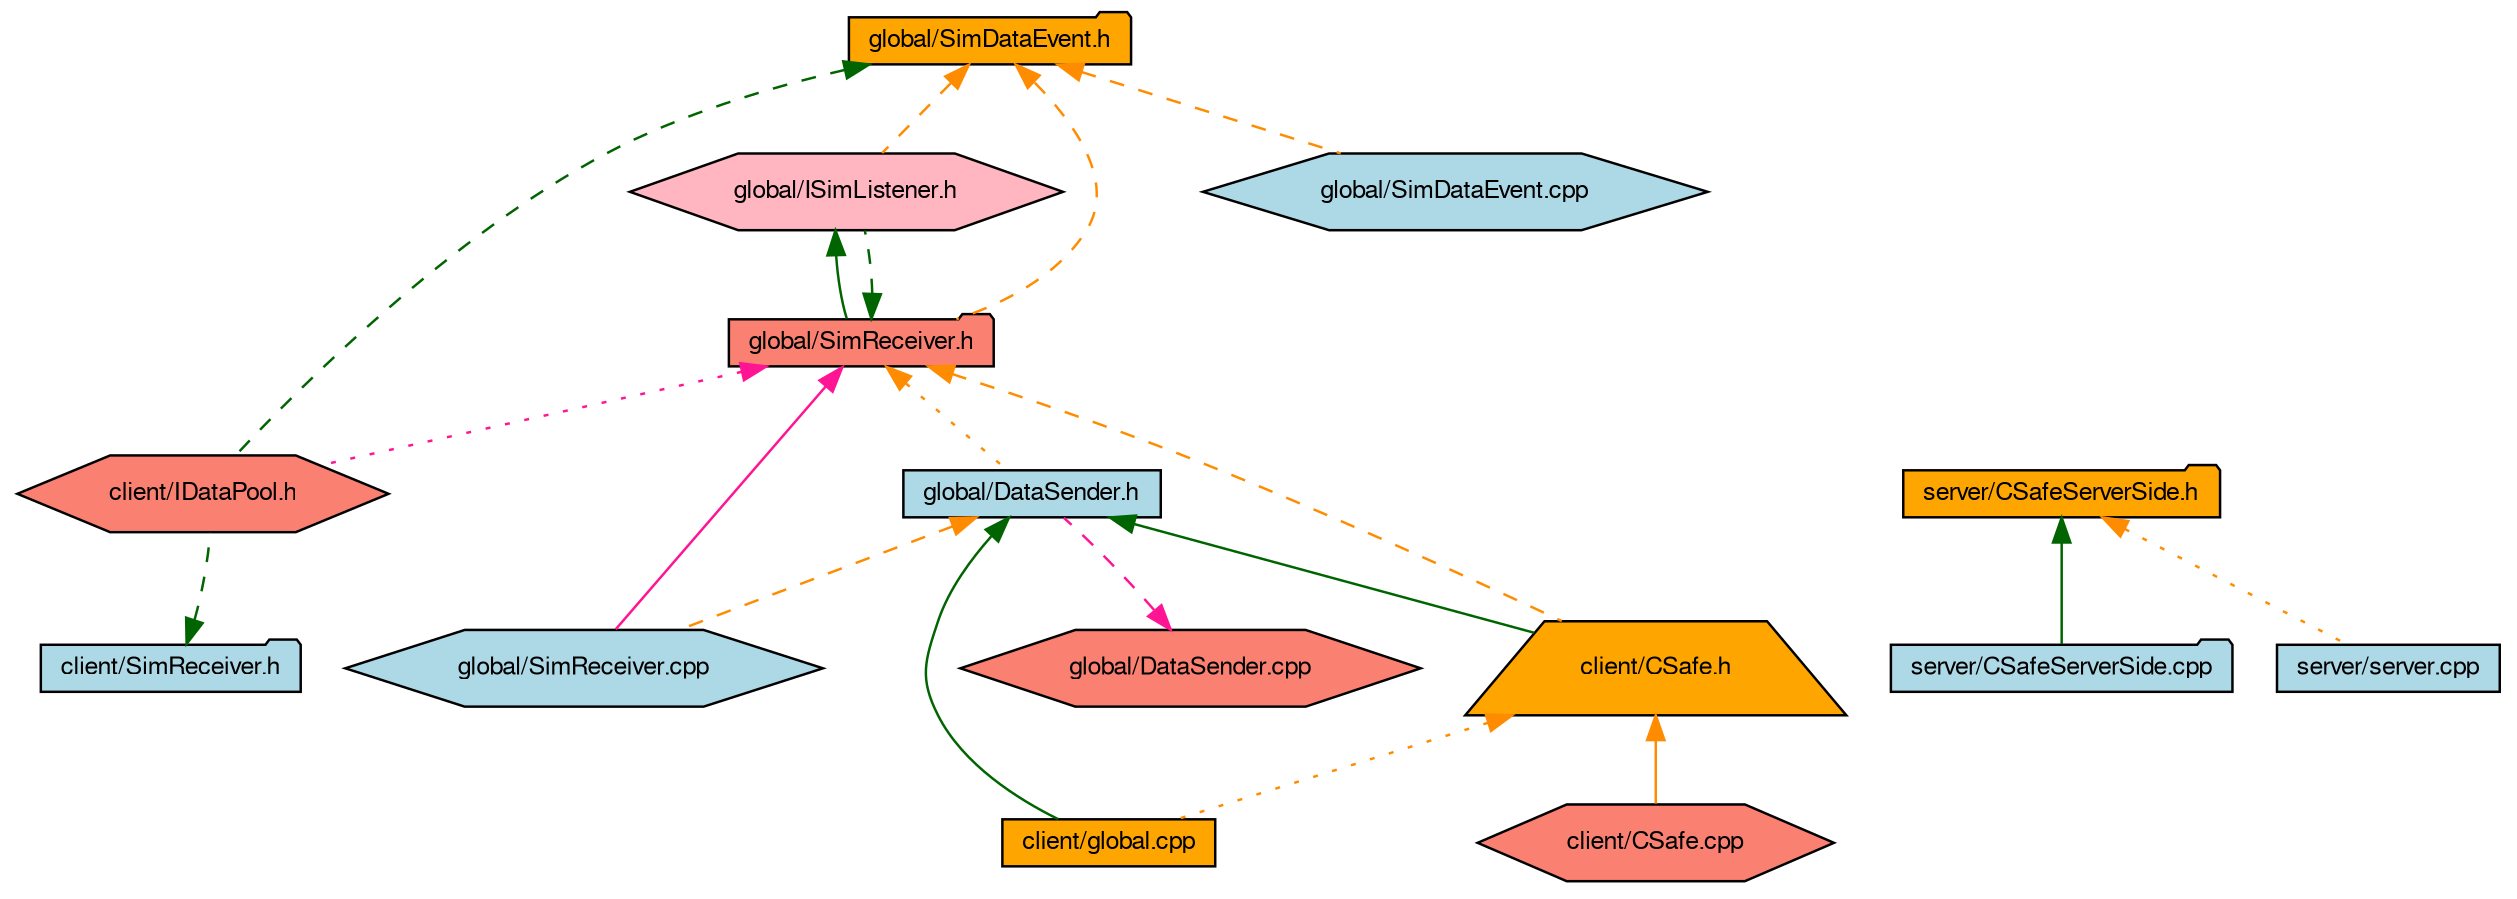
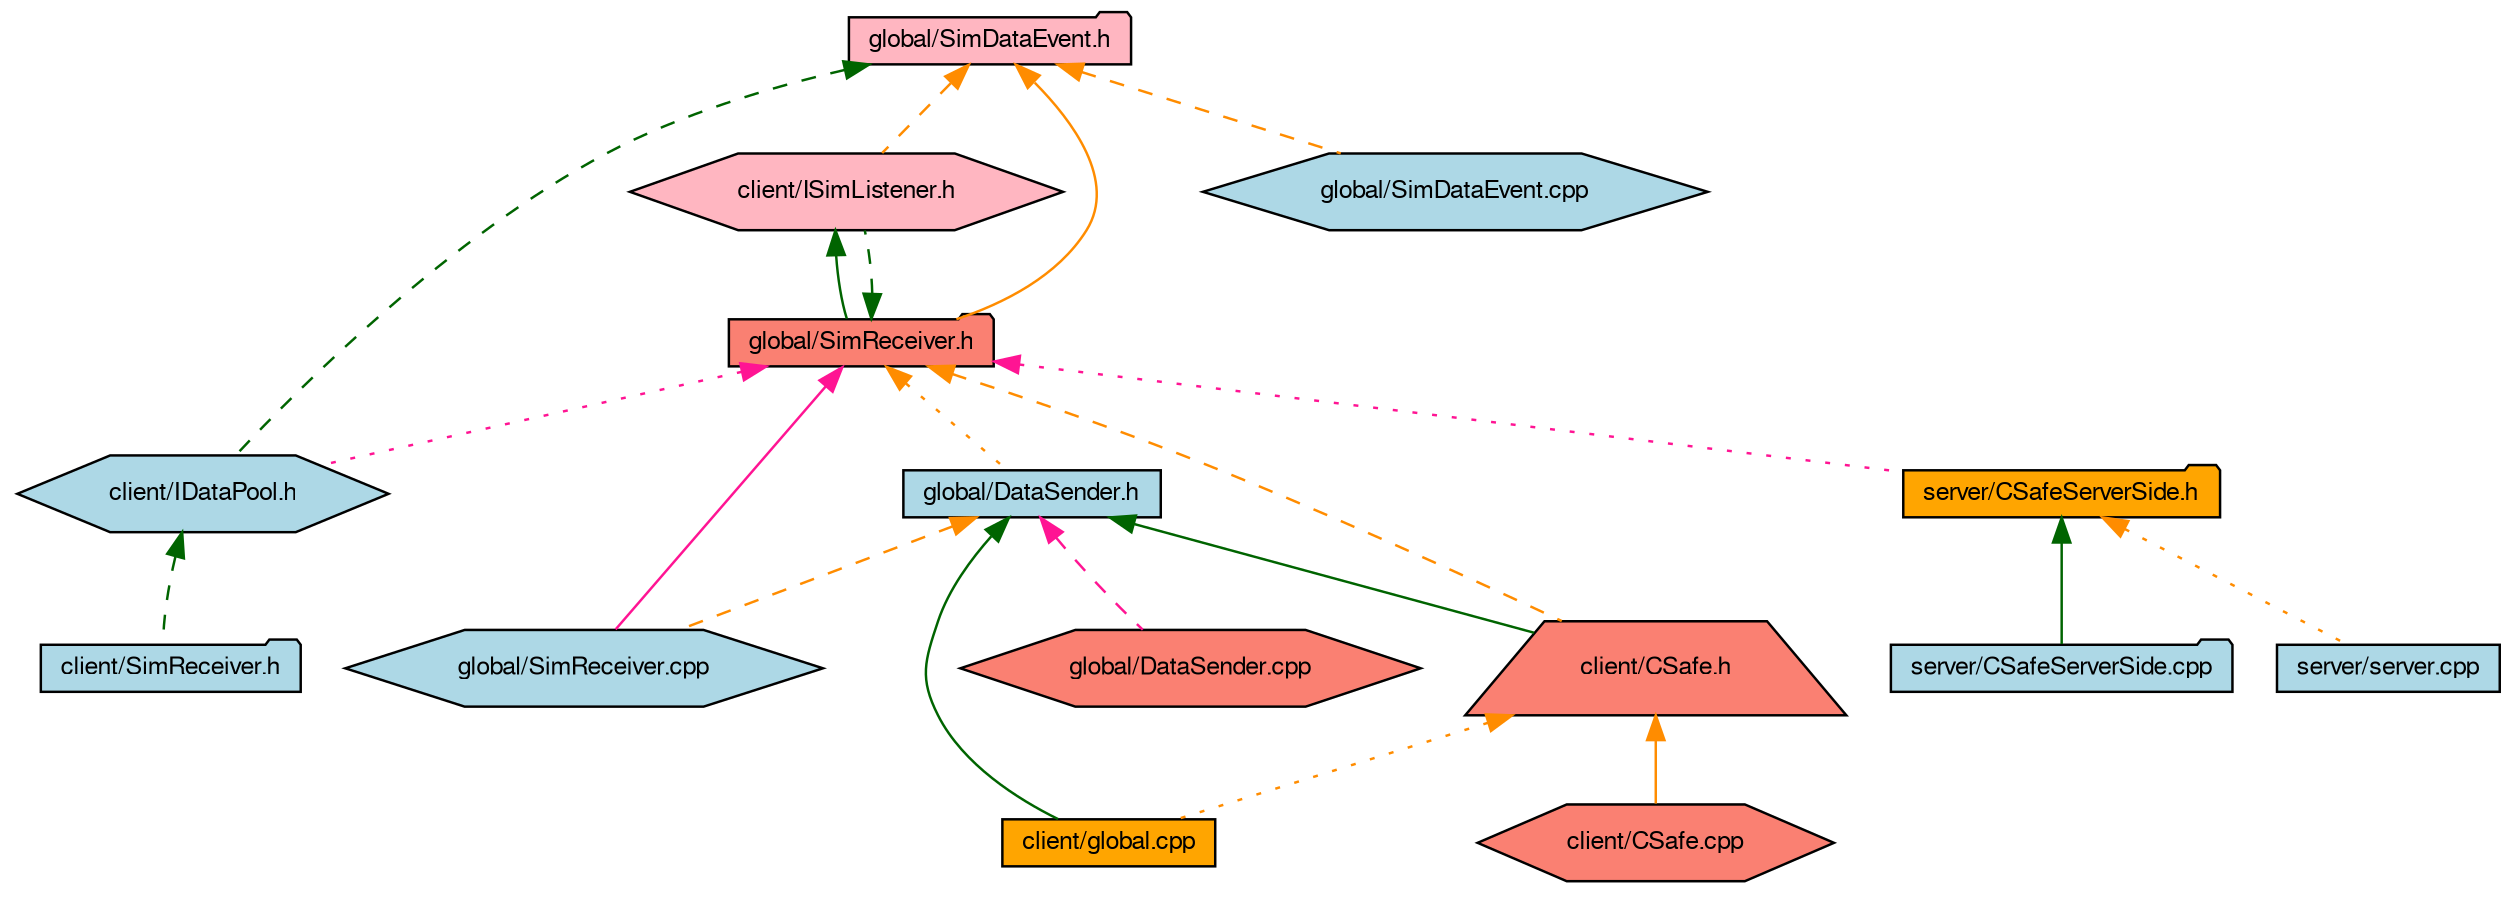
(990, 41) -> (990, 41)
(846, 192) -> (846, 192)
(1088, 227) -> (1088, 227)
none -> (1461, 418)
(203, 494) -> (203, 494)
(1110, 563) -> (1098, 585)
(204, 577) -> (167, 600)
(1656, 668) -> (1656, 668)
